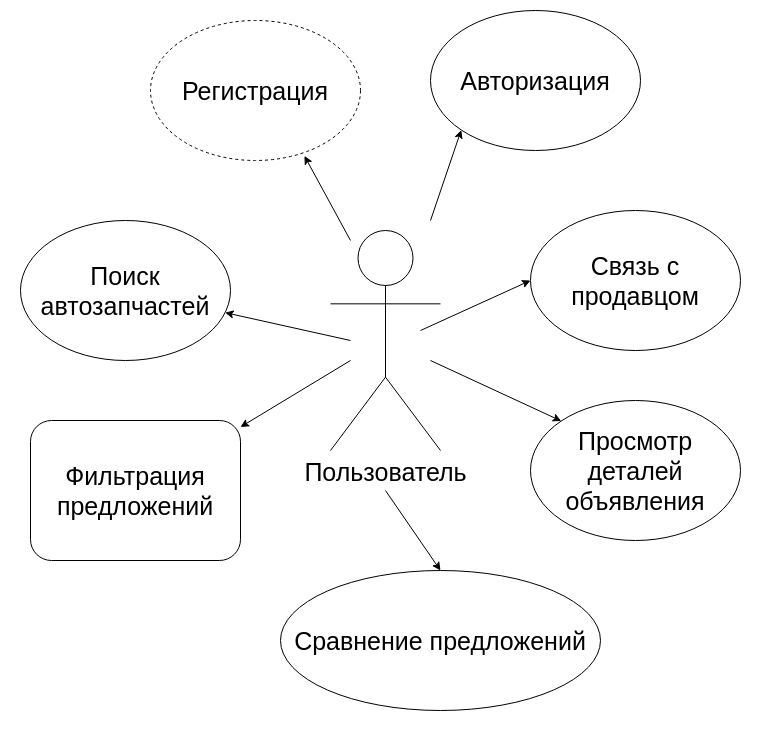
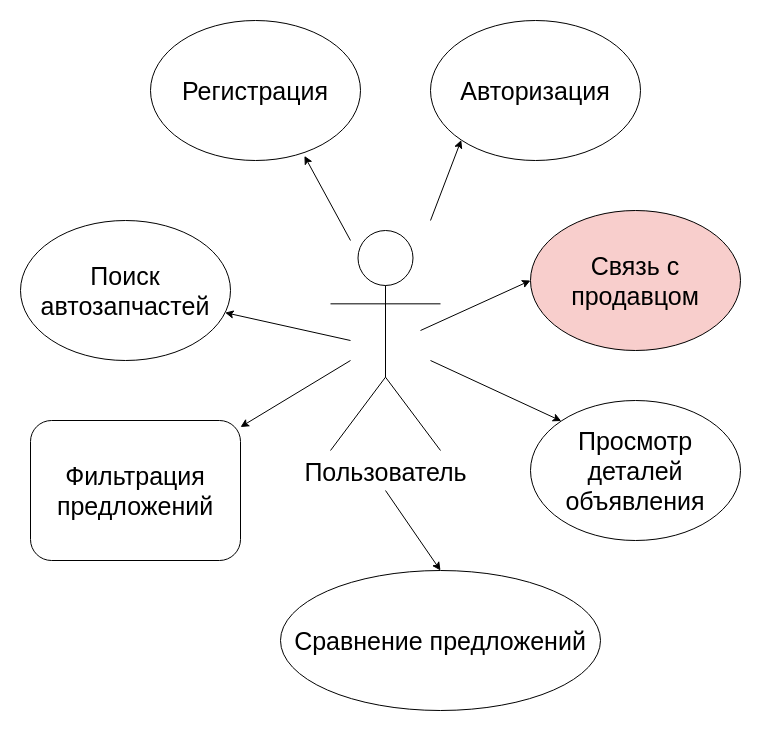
(536, 81) -> (536, 91)
(256, 91) -> (256, 91)
(636, 281) -> (636, 281)
